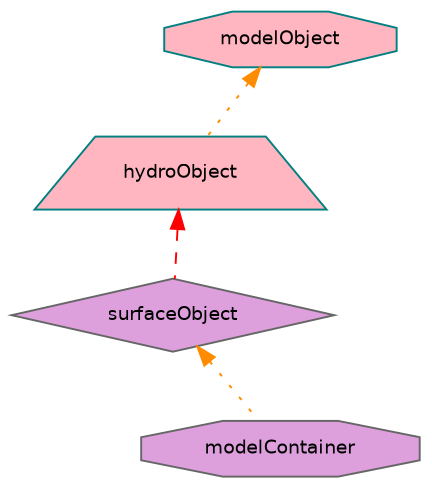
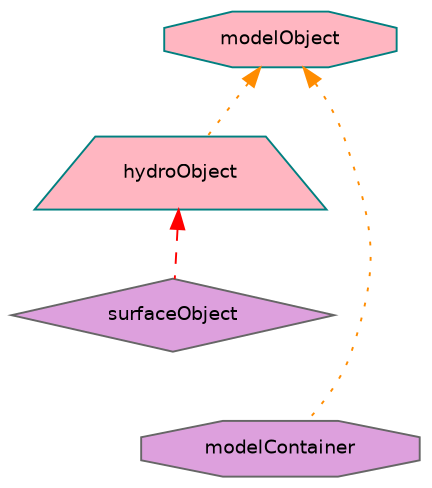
(234, 391) -> (370, 254)
